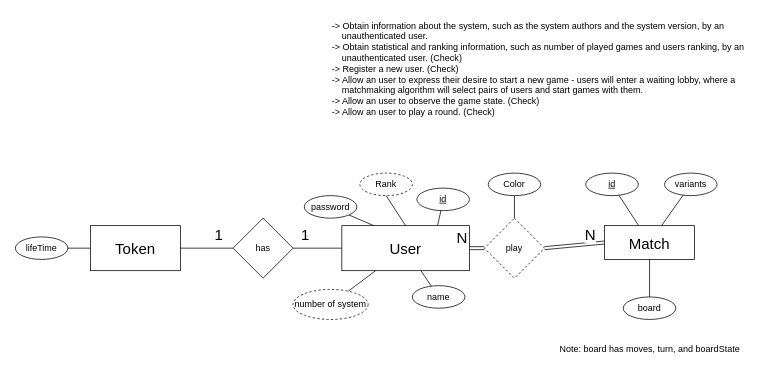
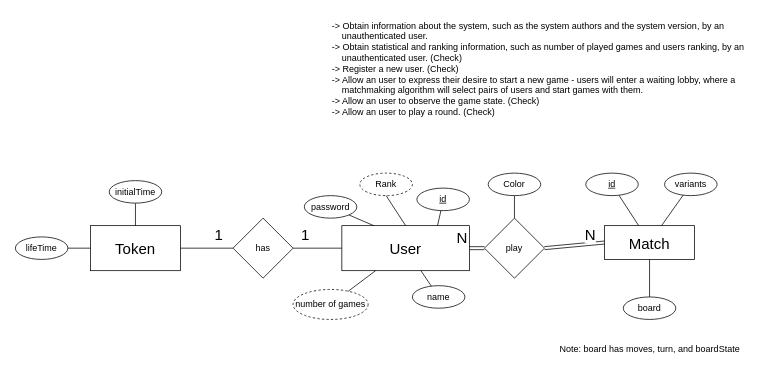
none -> (135, 192)
none -> (135, 214)
(514, 248) -> (514, 248)
(330, 304) -> (330, 304)
